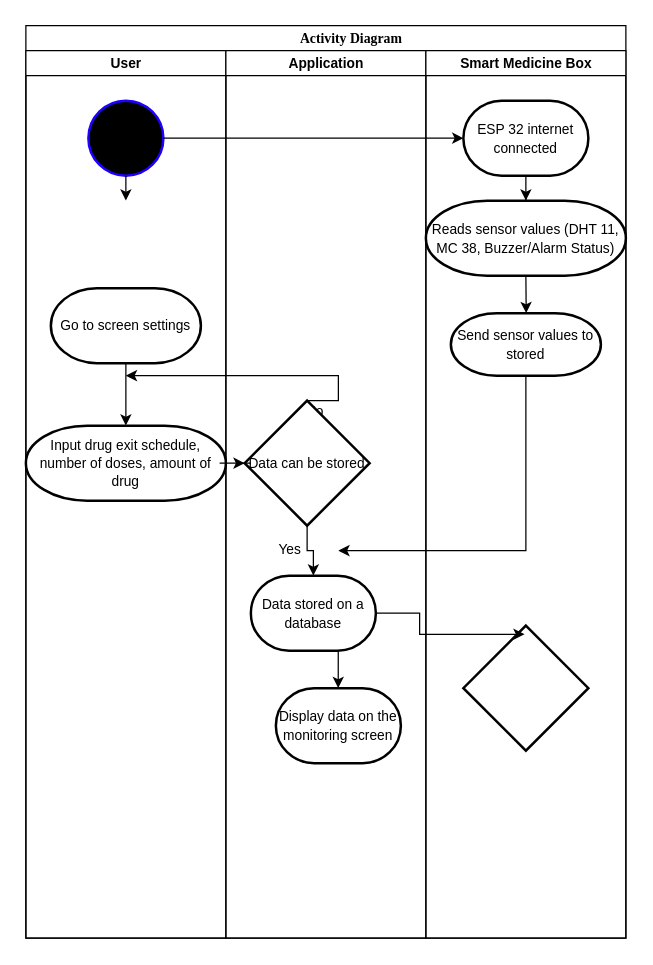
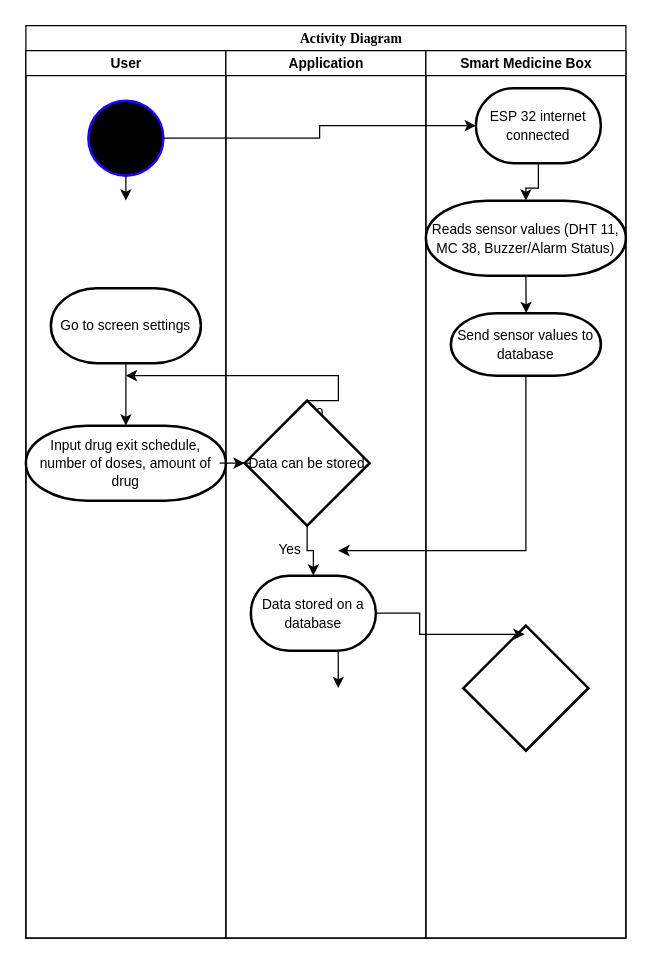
(526, 138) -> (538, 126)
(526, 344) -> (526, 344)
(338, 726) -> none
